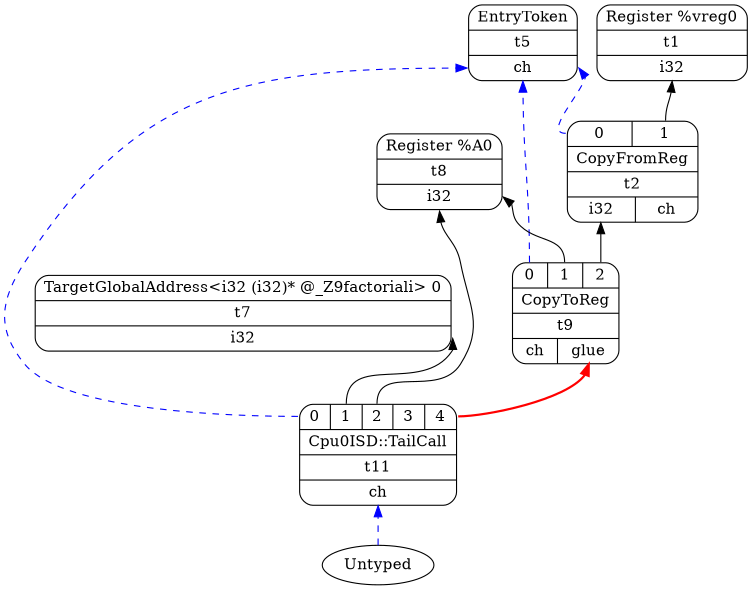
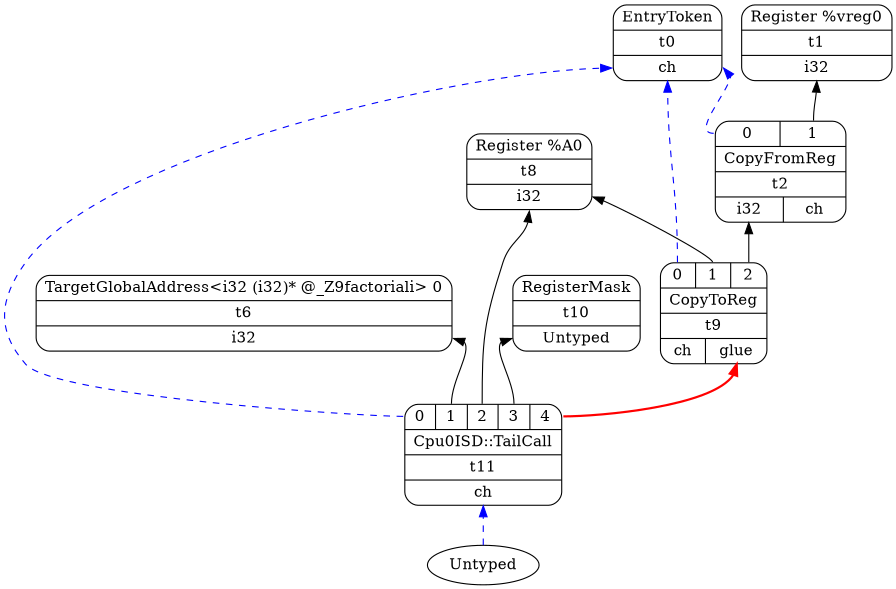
(523, 42) -> (668, 42)
(243, 313) -> (244, 313)
none -> (577, 313)
